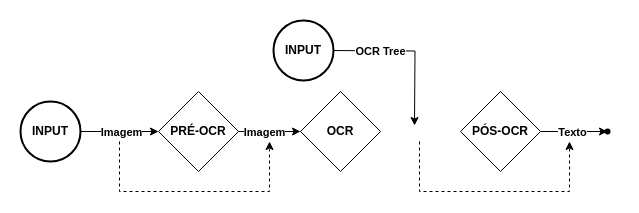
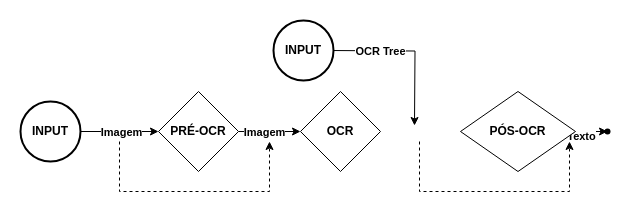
(501, 132) -> (518, 132)
